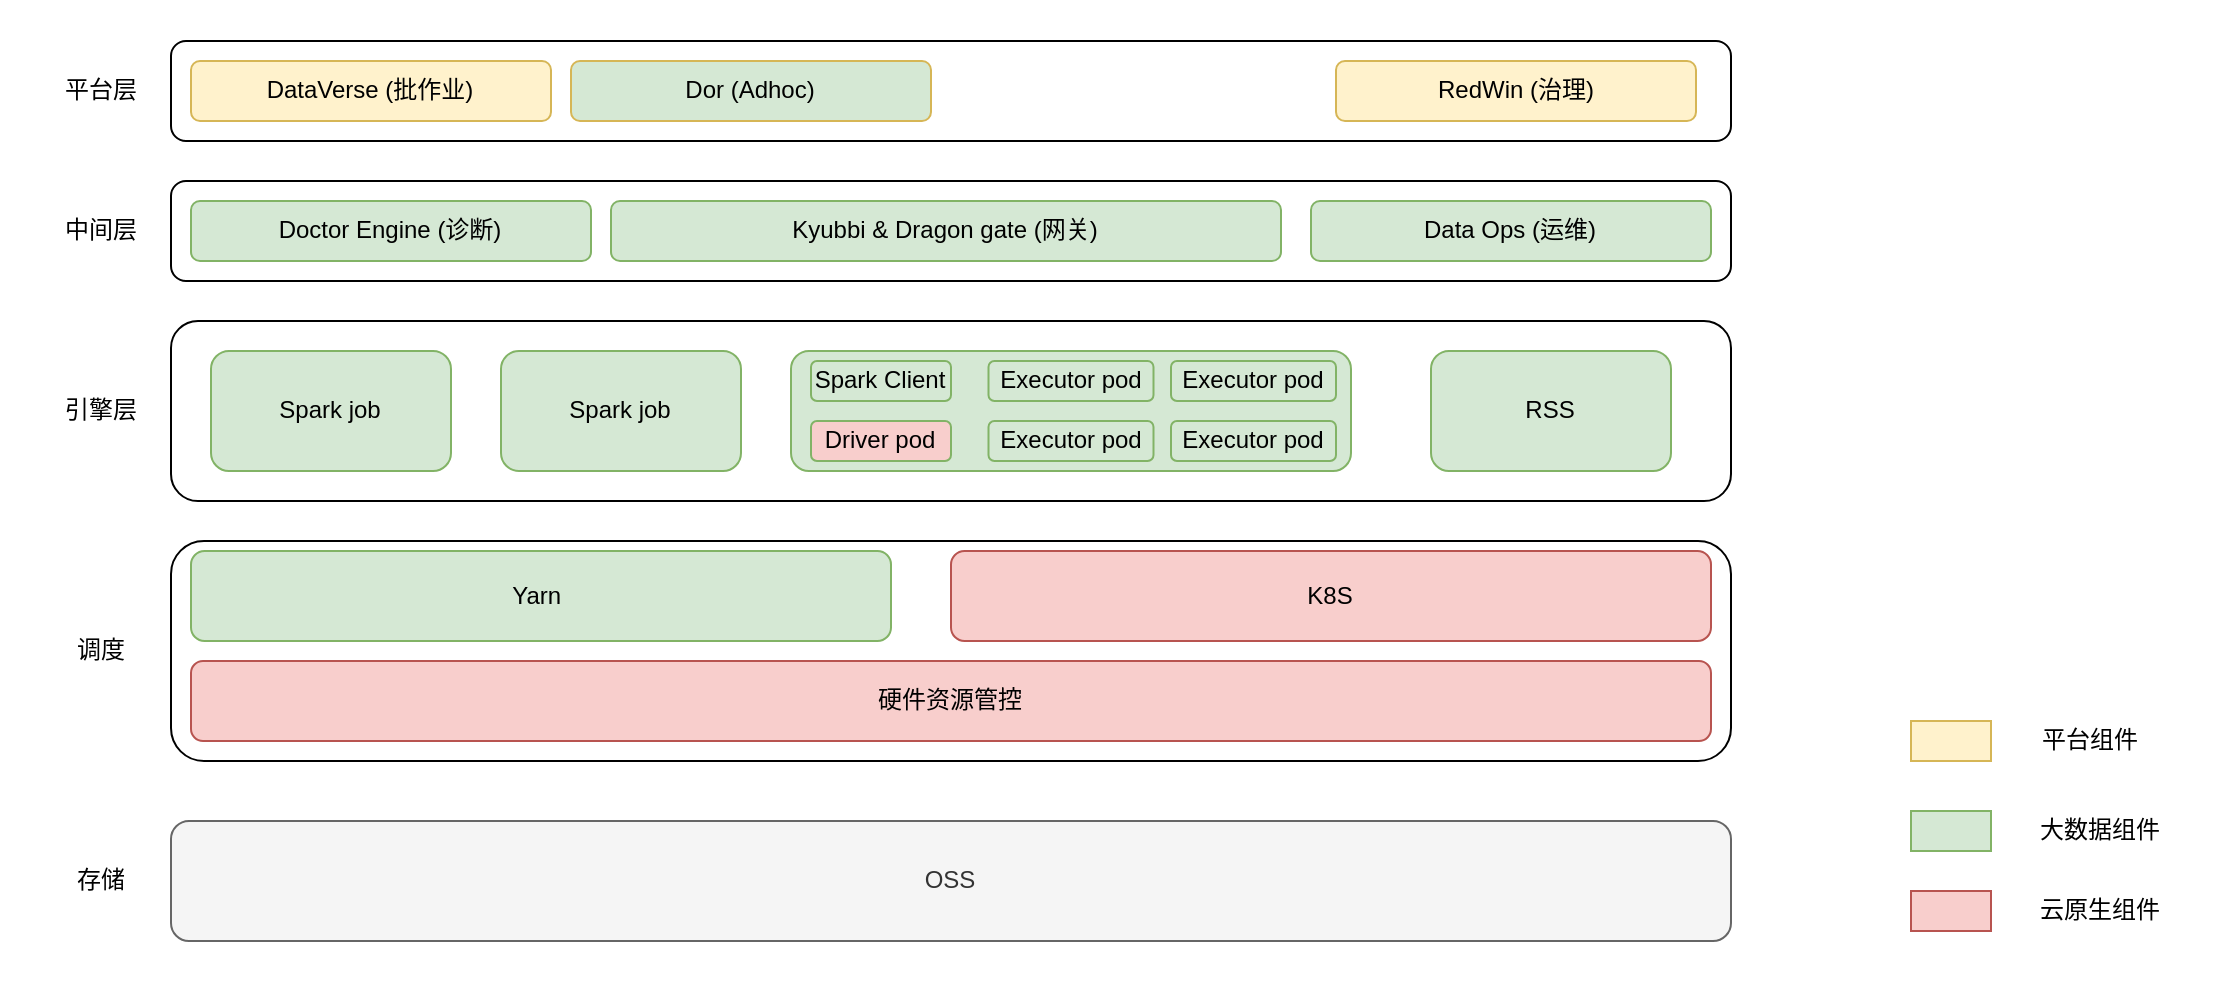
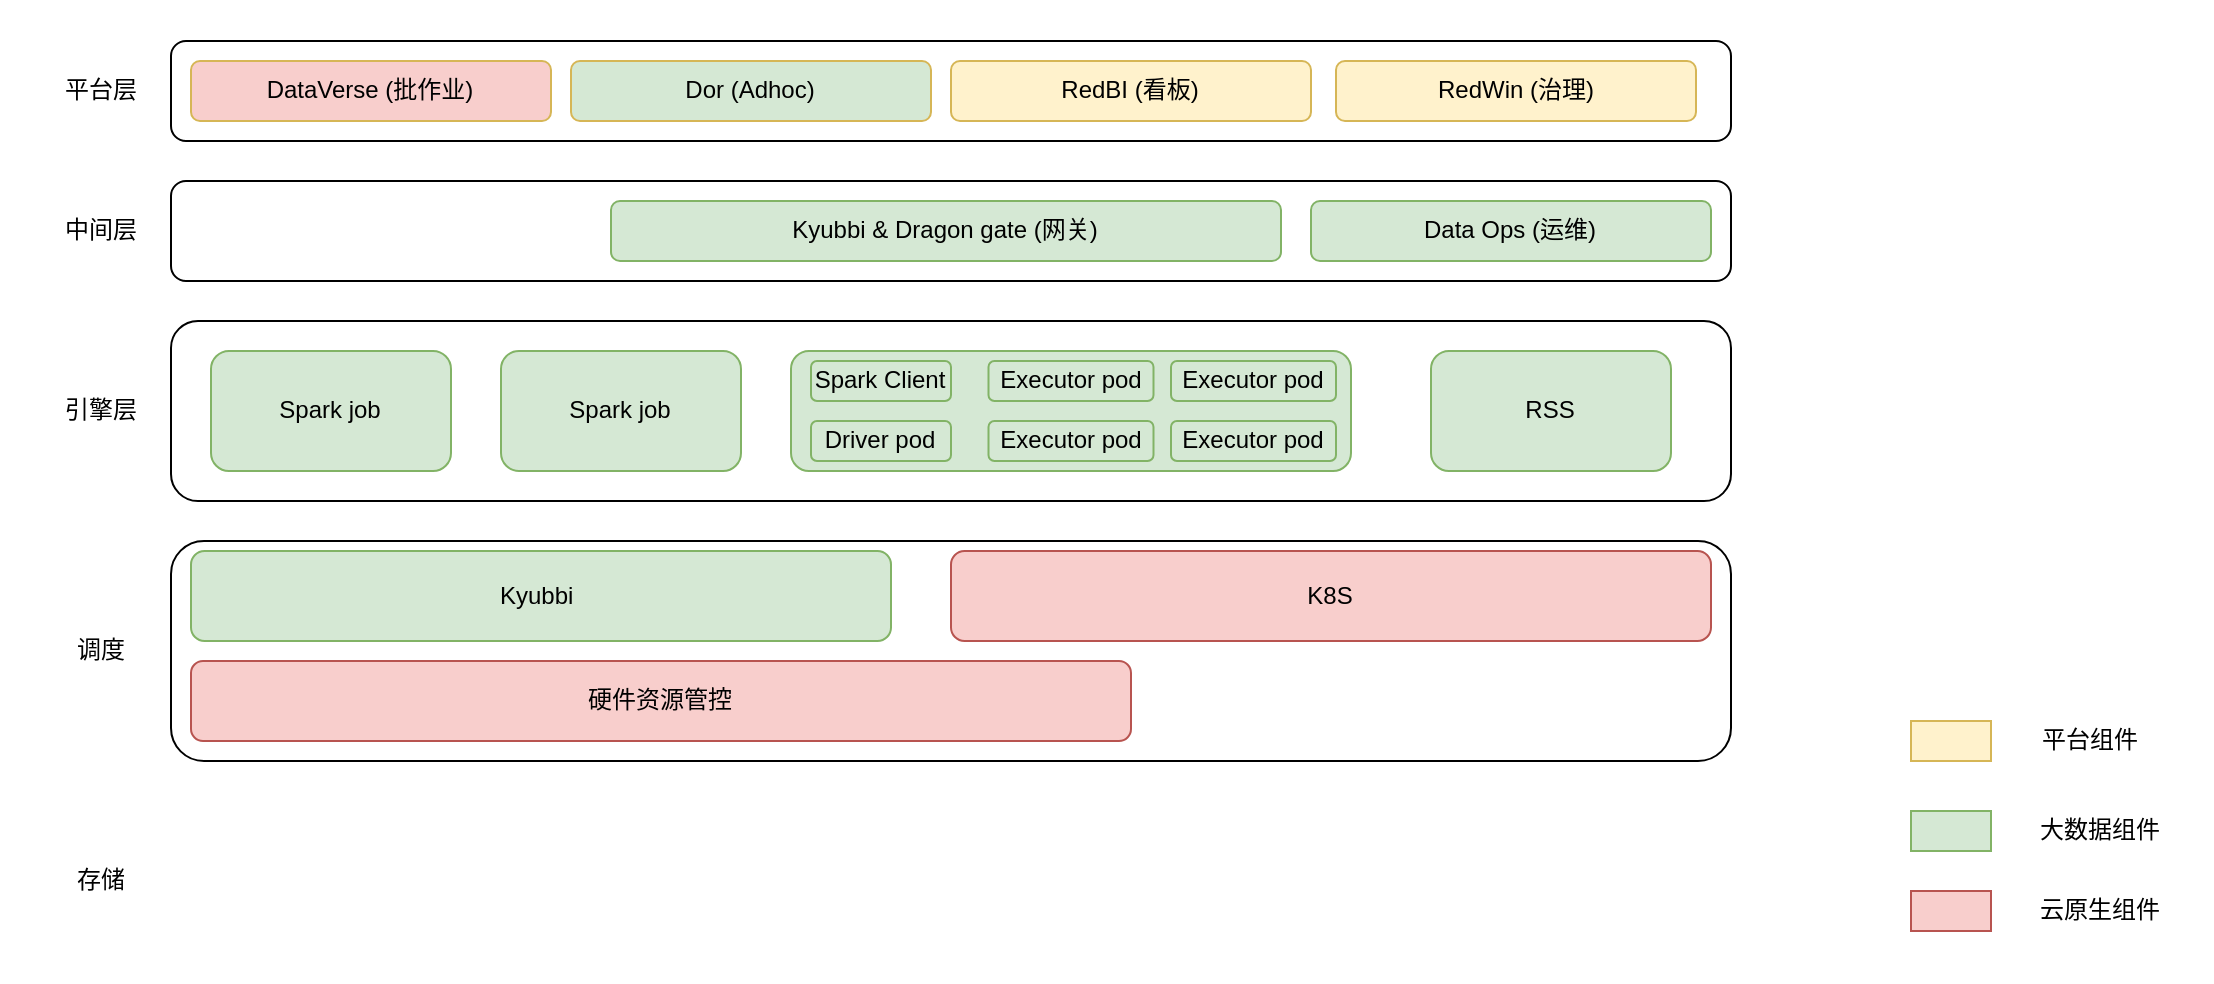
(371, 91) -> (371, 91)
none -> (1131, 91)
(391, 231) -> none
(881, 441) -> (881, 441)
(541, 597) -> (541, 597)
(951, 701) -> (661, 701)
(951, 881) -> none
